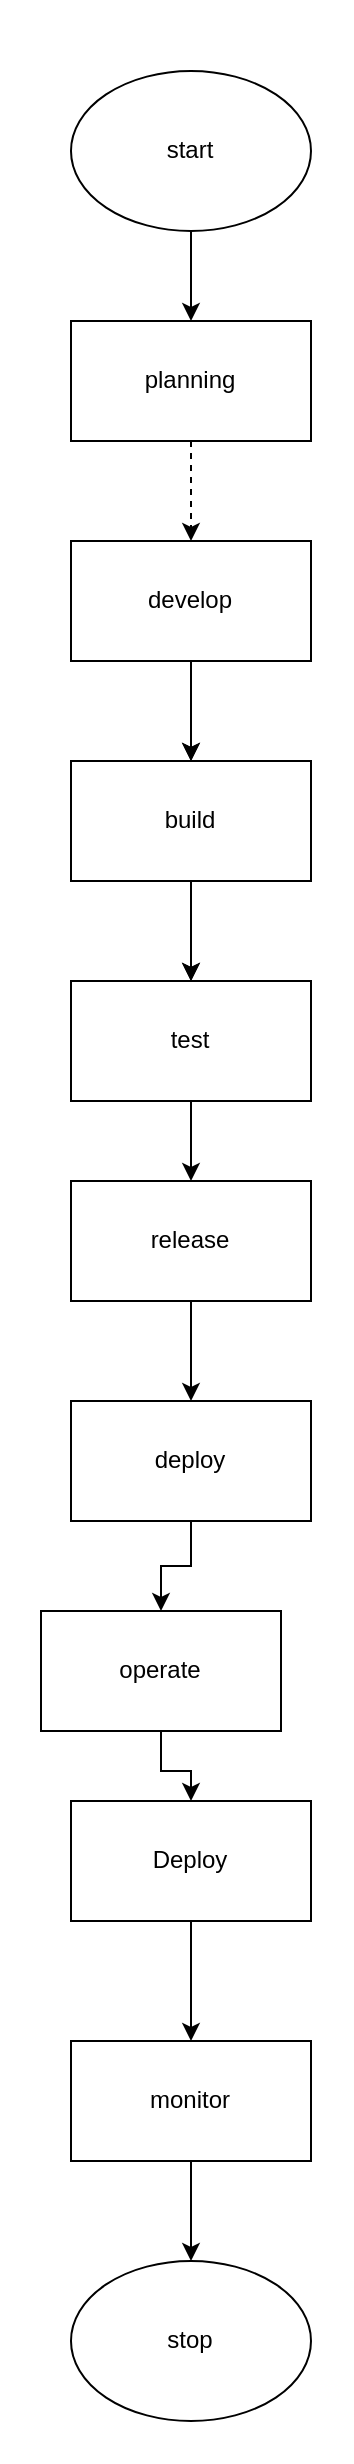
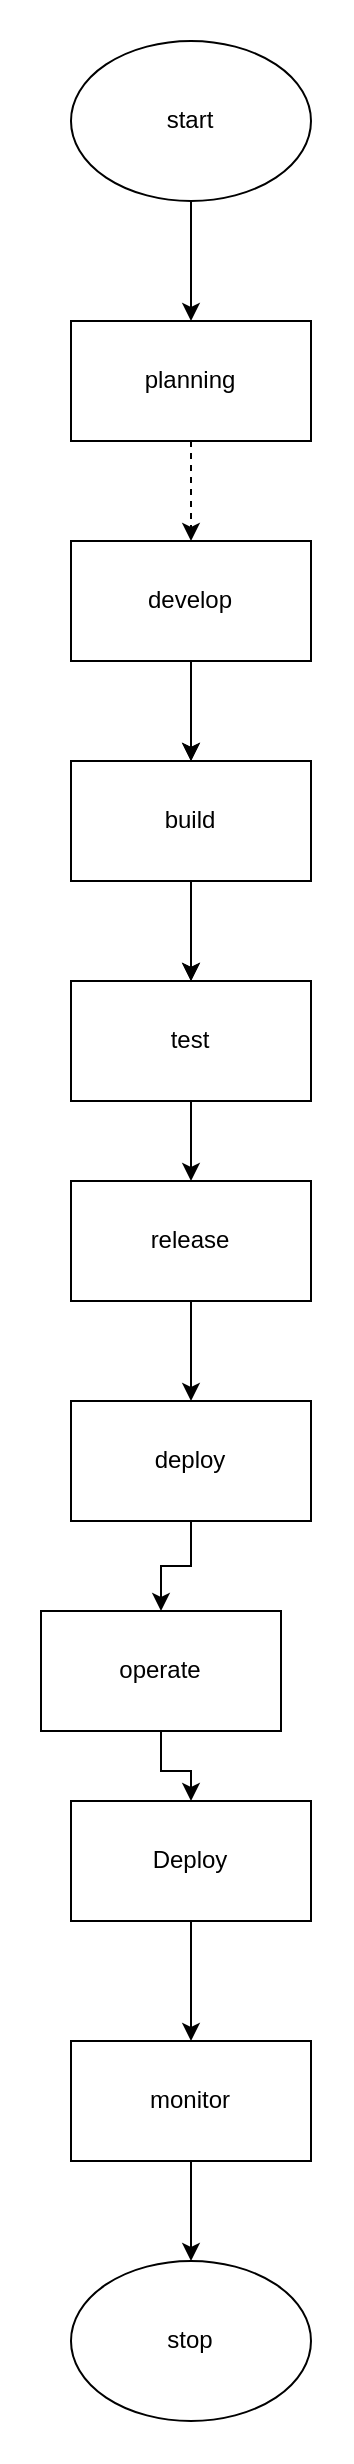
(191, 151) -> (191, 121)
